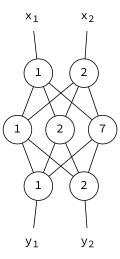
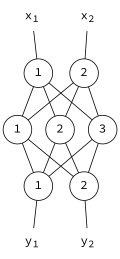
(103, 130) -> (103, 130)
